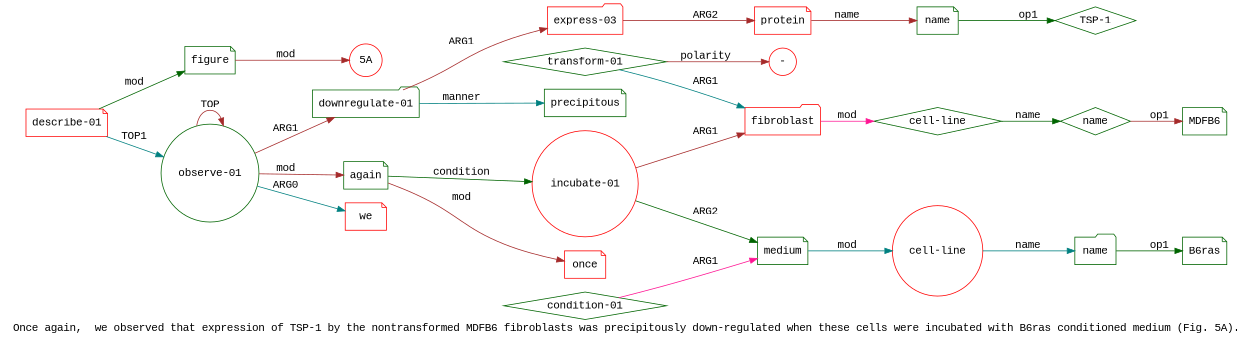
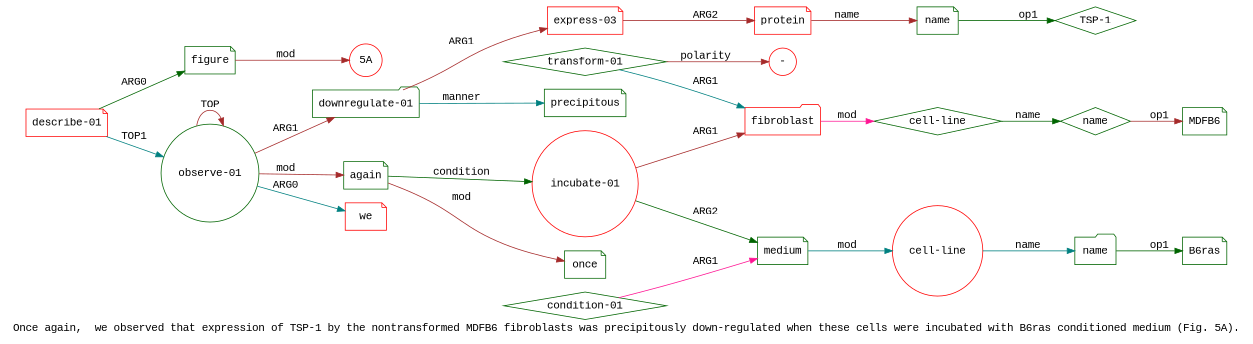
(585, 21) -> (585, 21)
(134, 82) -> (134, 82)
(585, 265) -> (585, 265)
